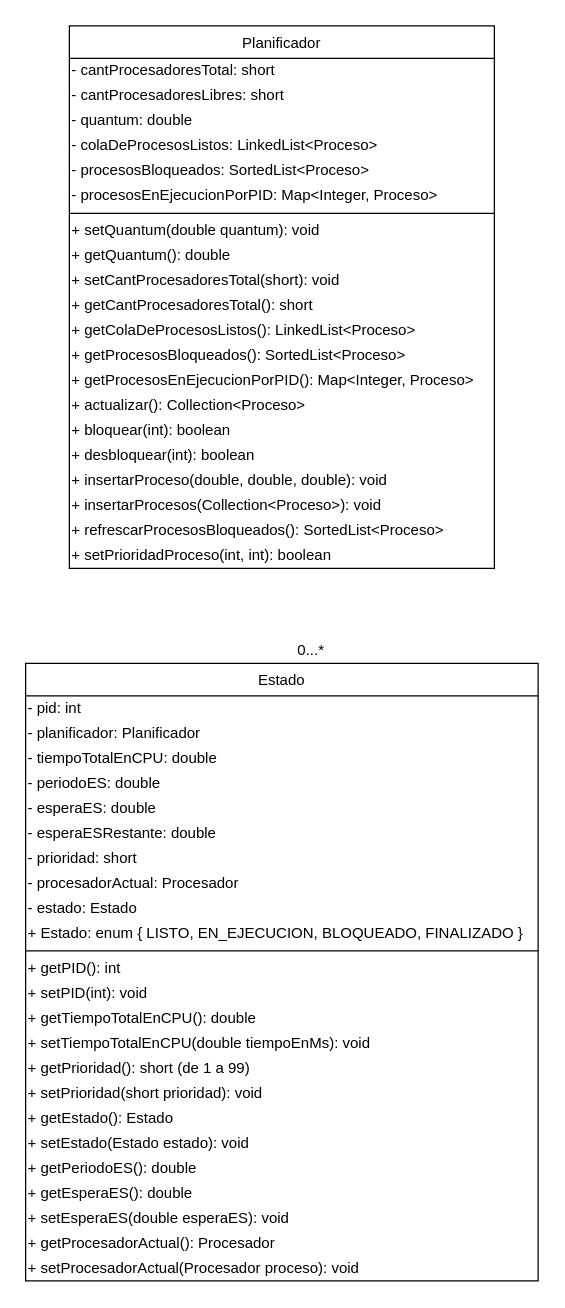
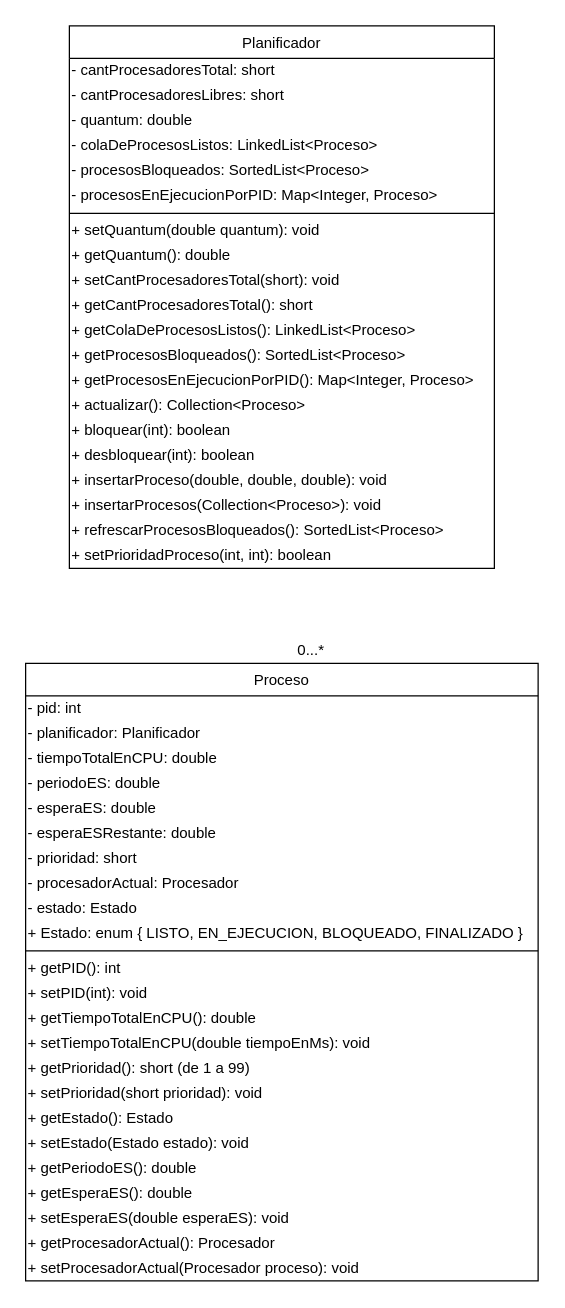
(281, 680) -> (281, 680)
